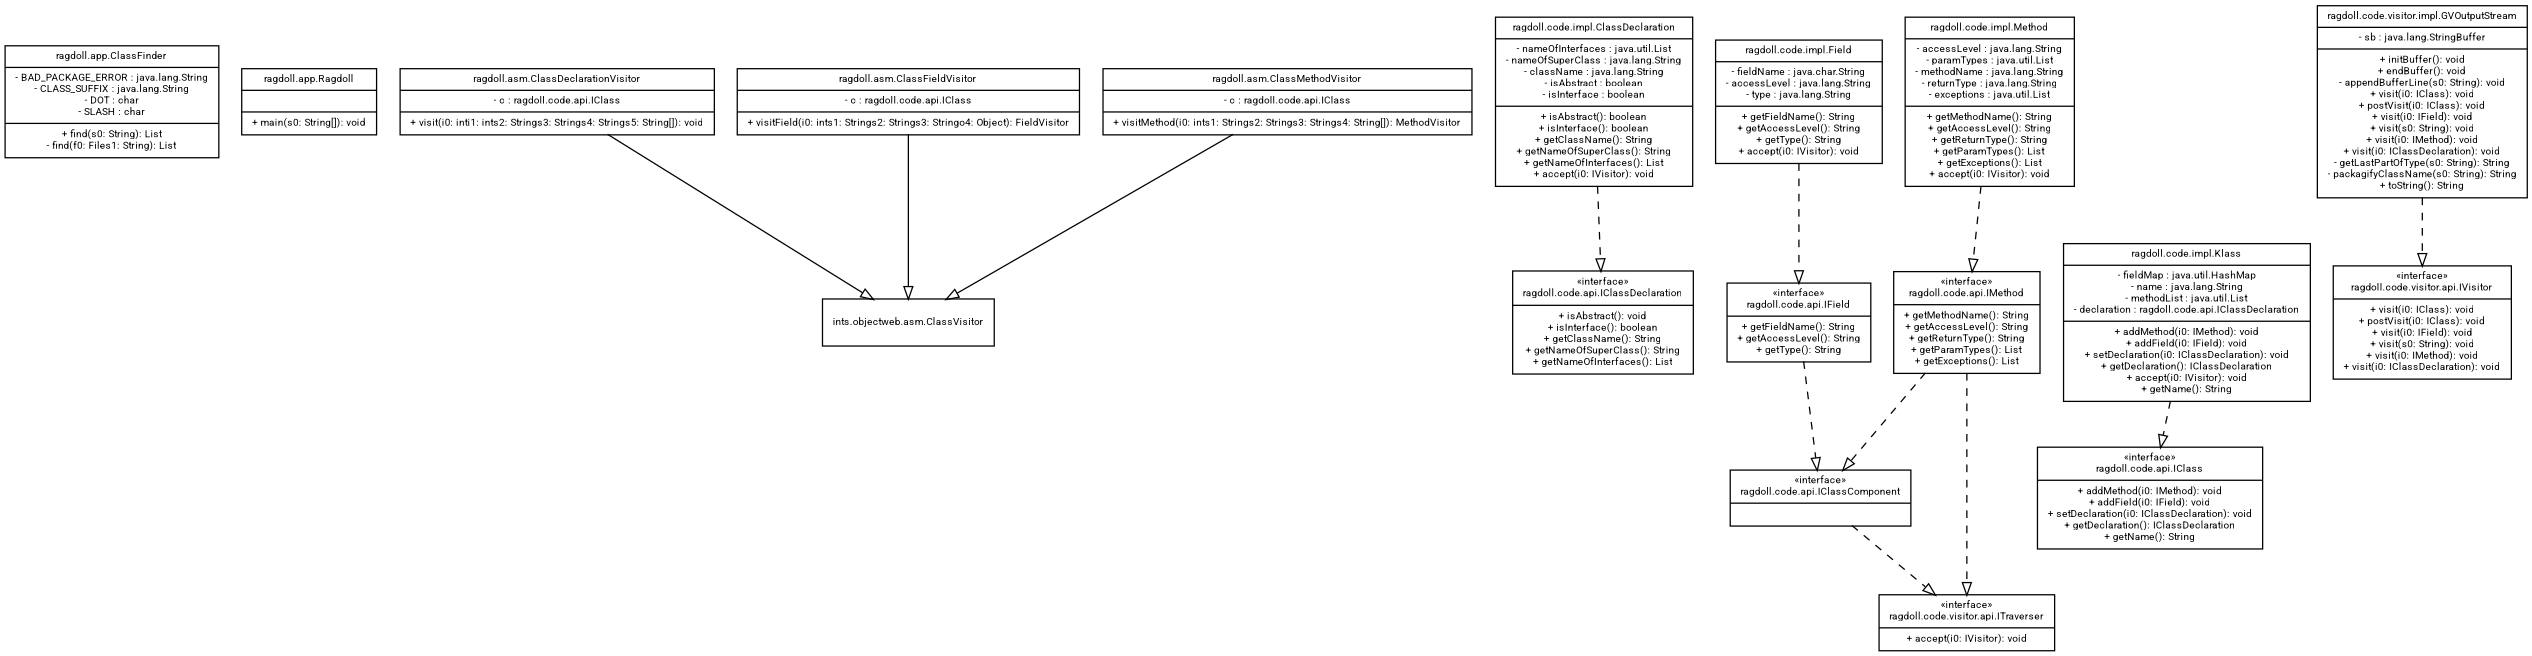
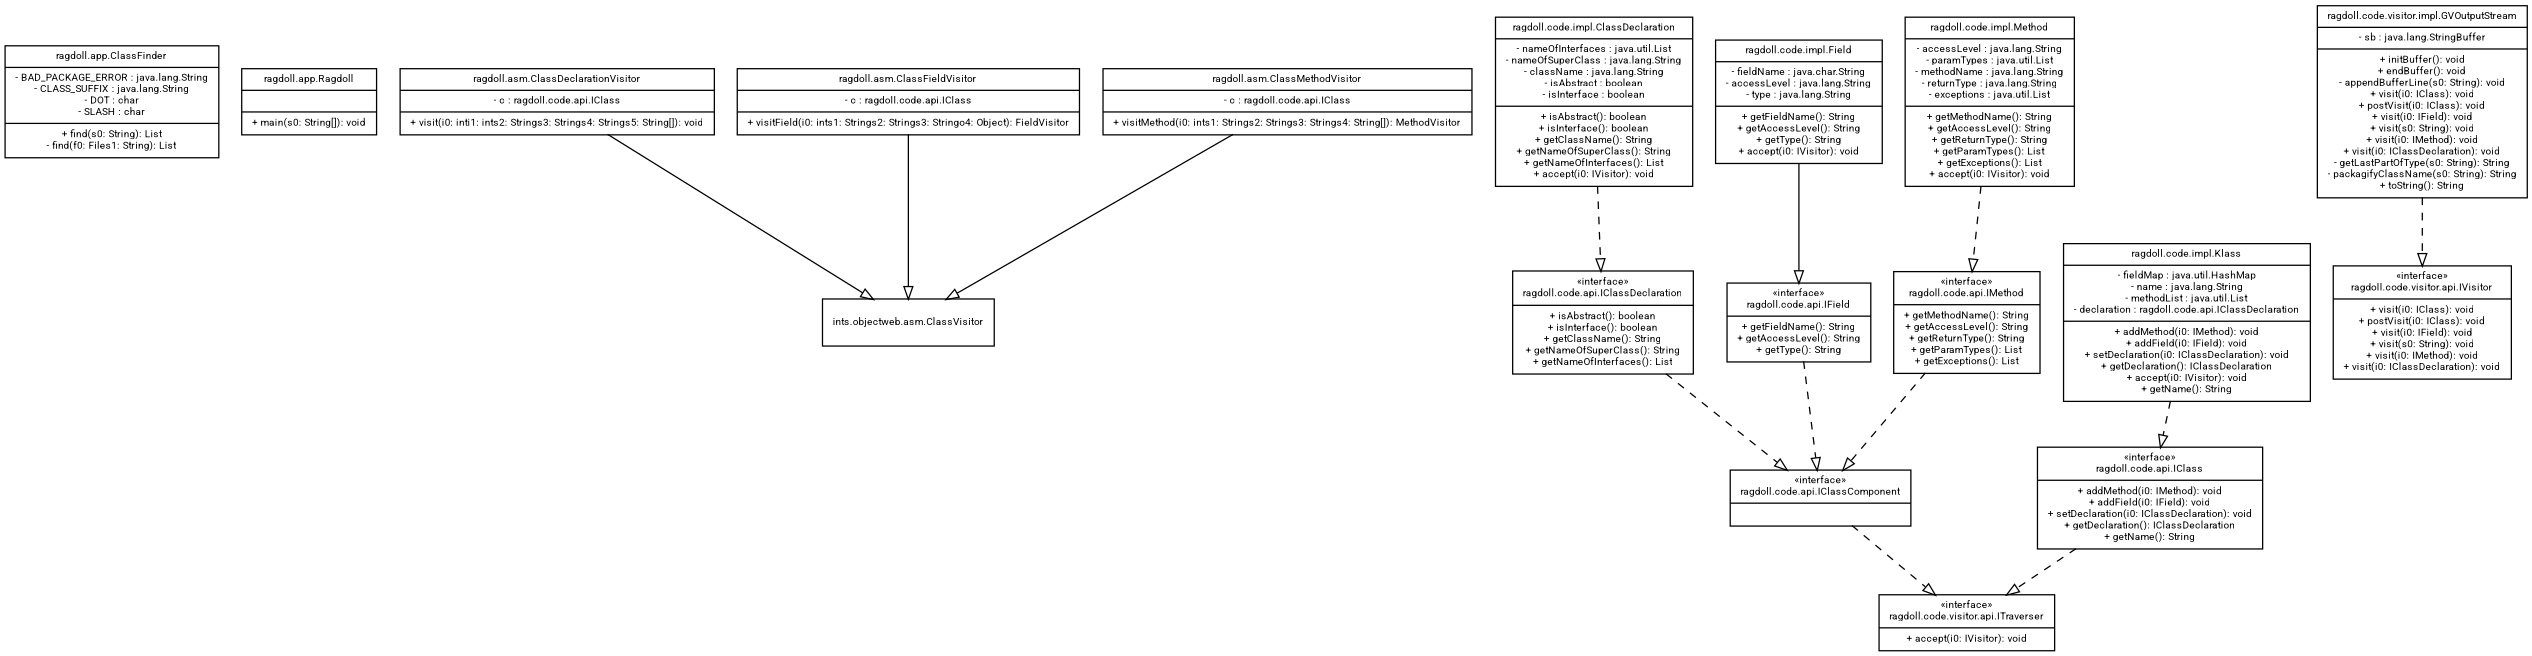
(1799, 217) -> (1799, 217)
(1603, 316) -> (1603, 316)
none -> (1722, 418)
(1967, 478) -> (2047, 568)
